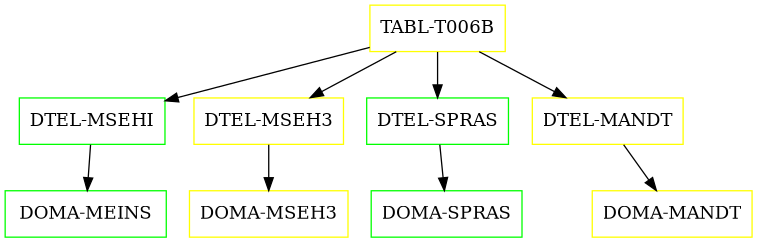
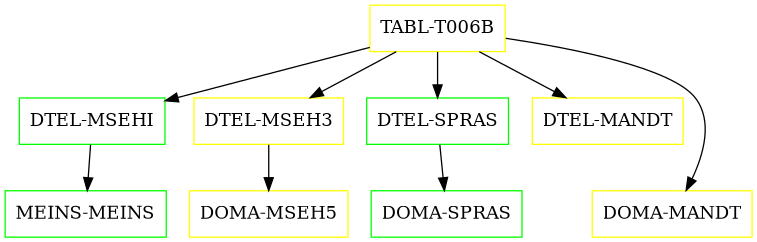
(636, 162) -> (645, 69)
(86, 214) -> (86, 214)
(269, 214) -> (269, 214)
